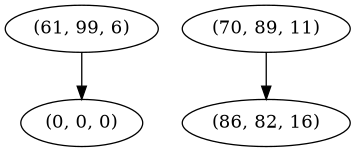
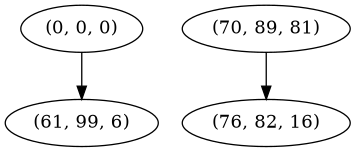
(266, 29) -> (266, 29)
(82, 69) -> (82, 69)
(266, 123) -> (266, 123)
